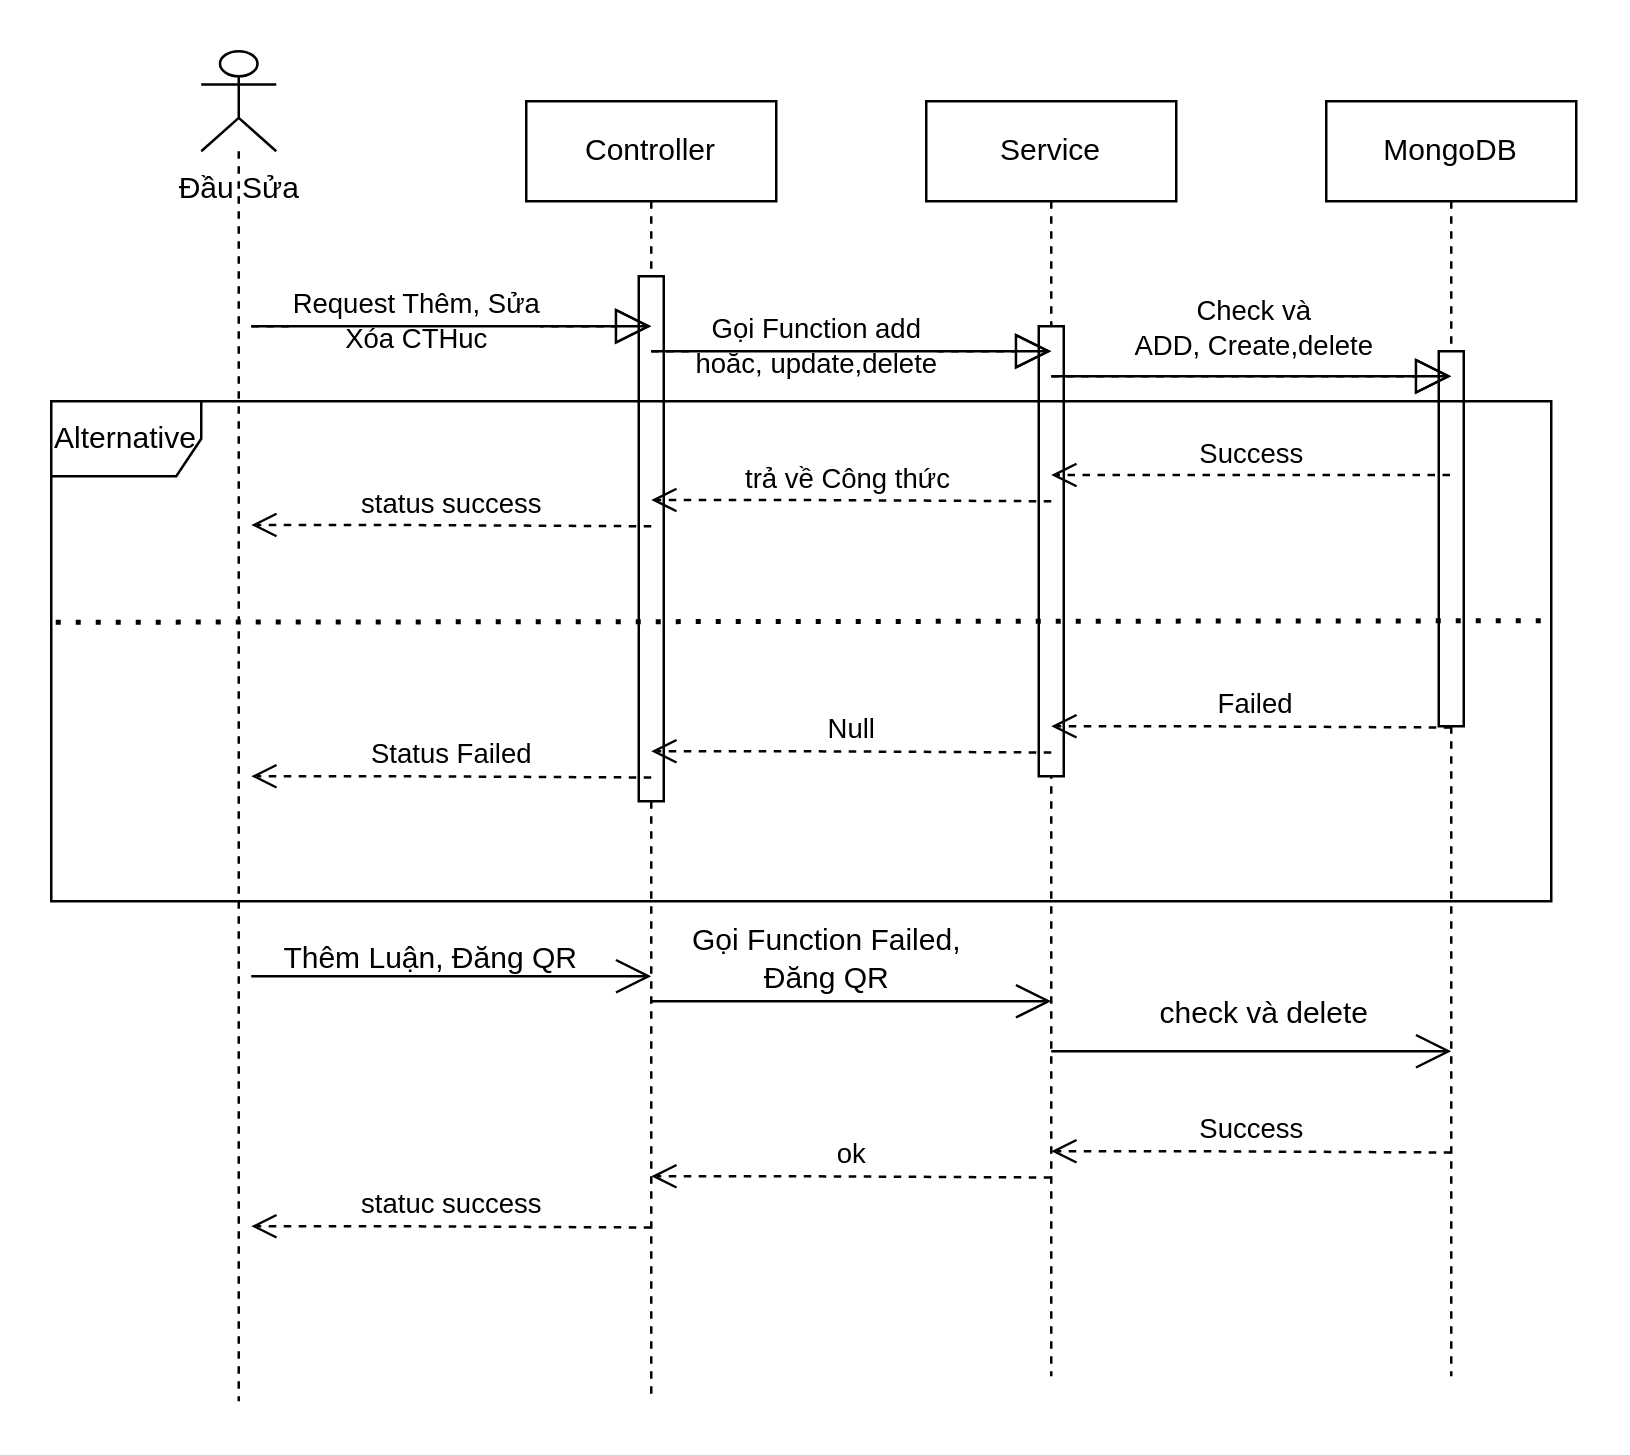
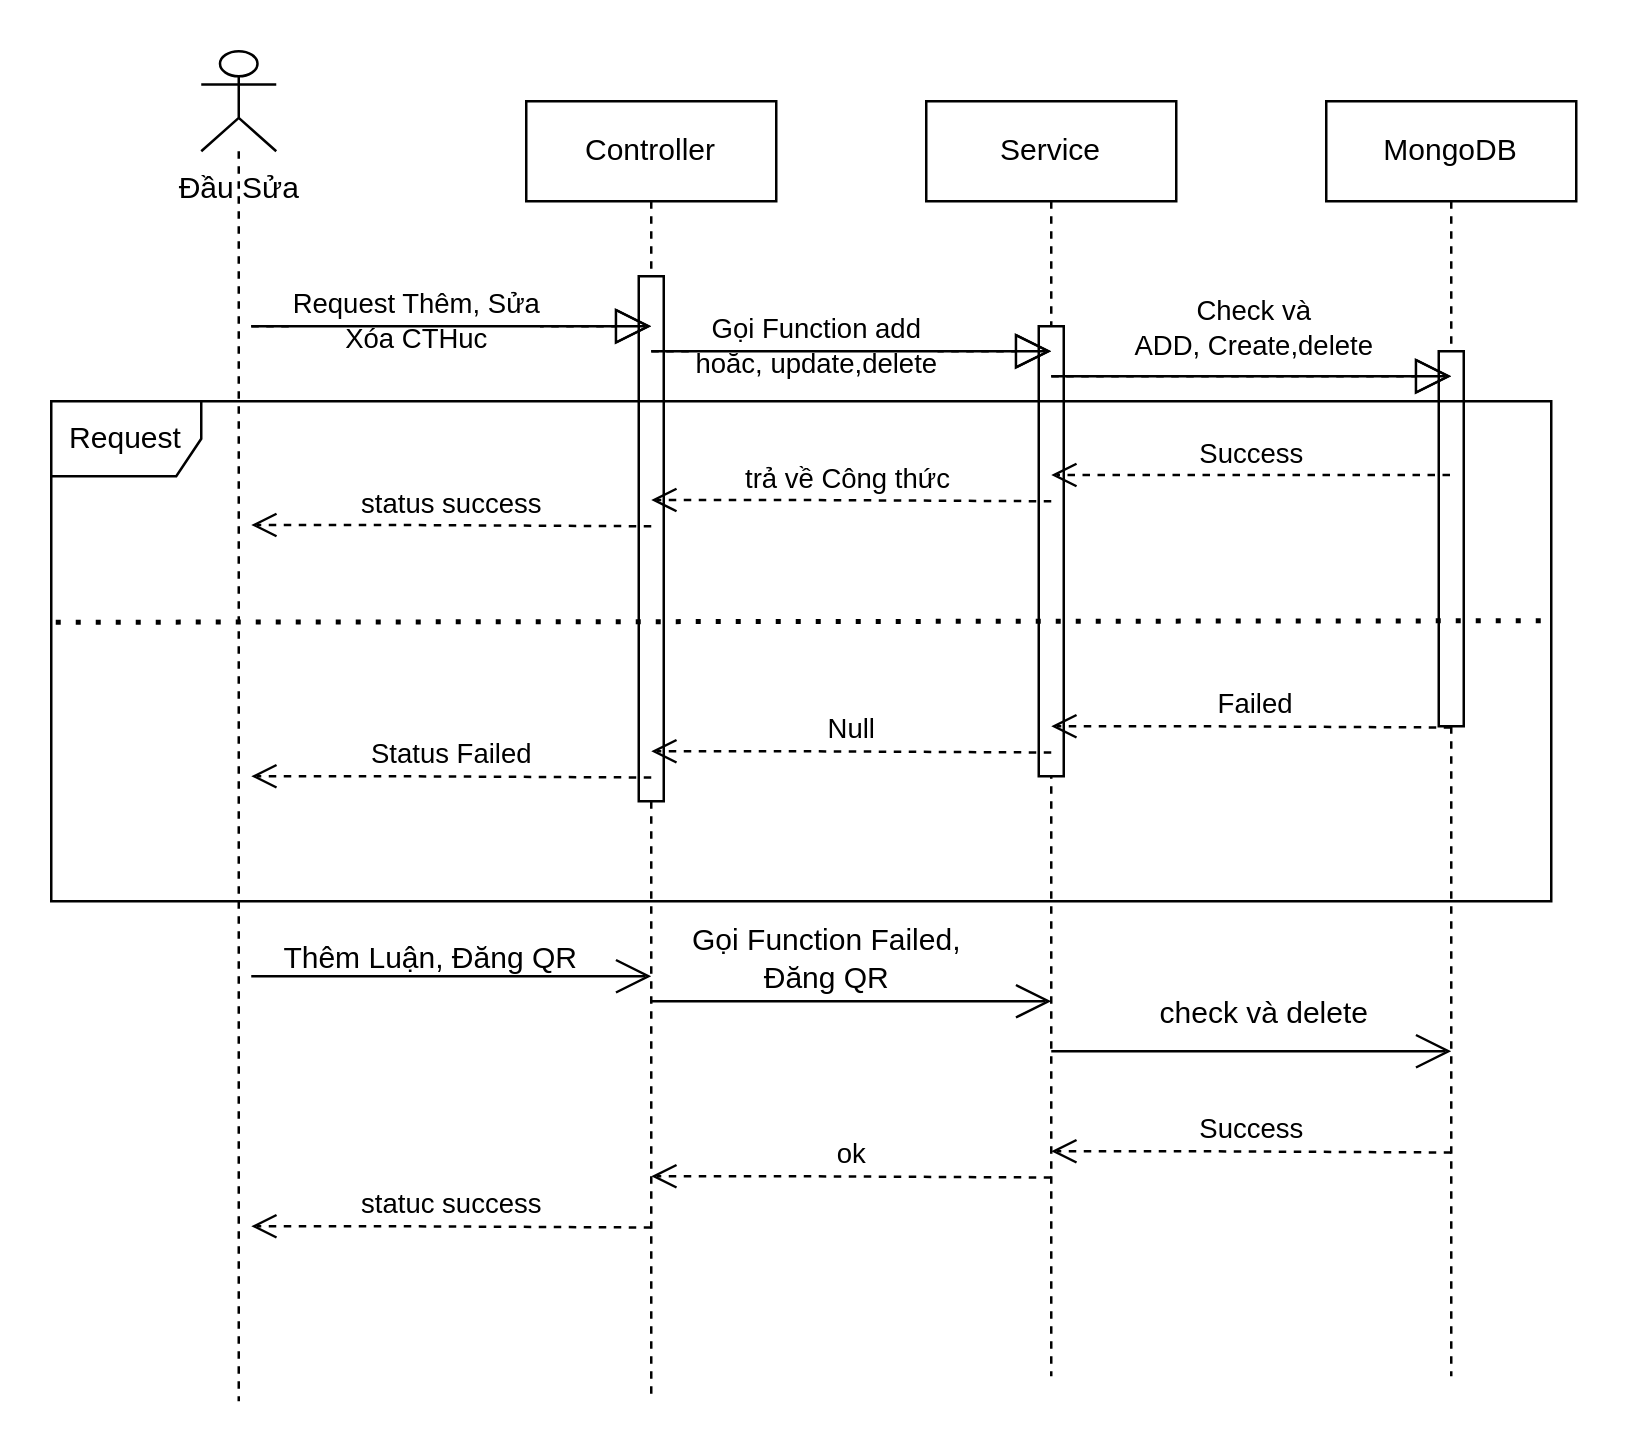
(126, 439) -> (126, 439)
